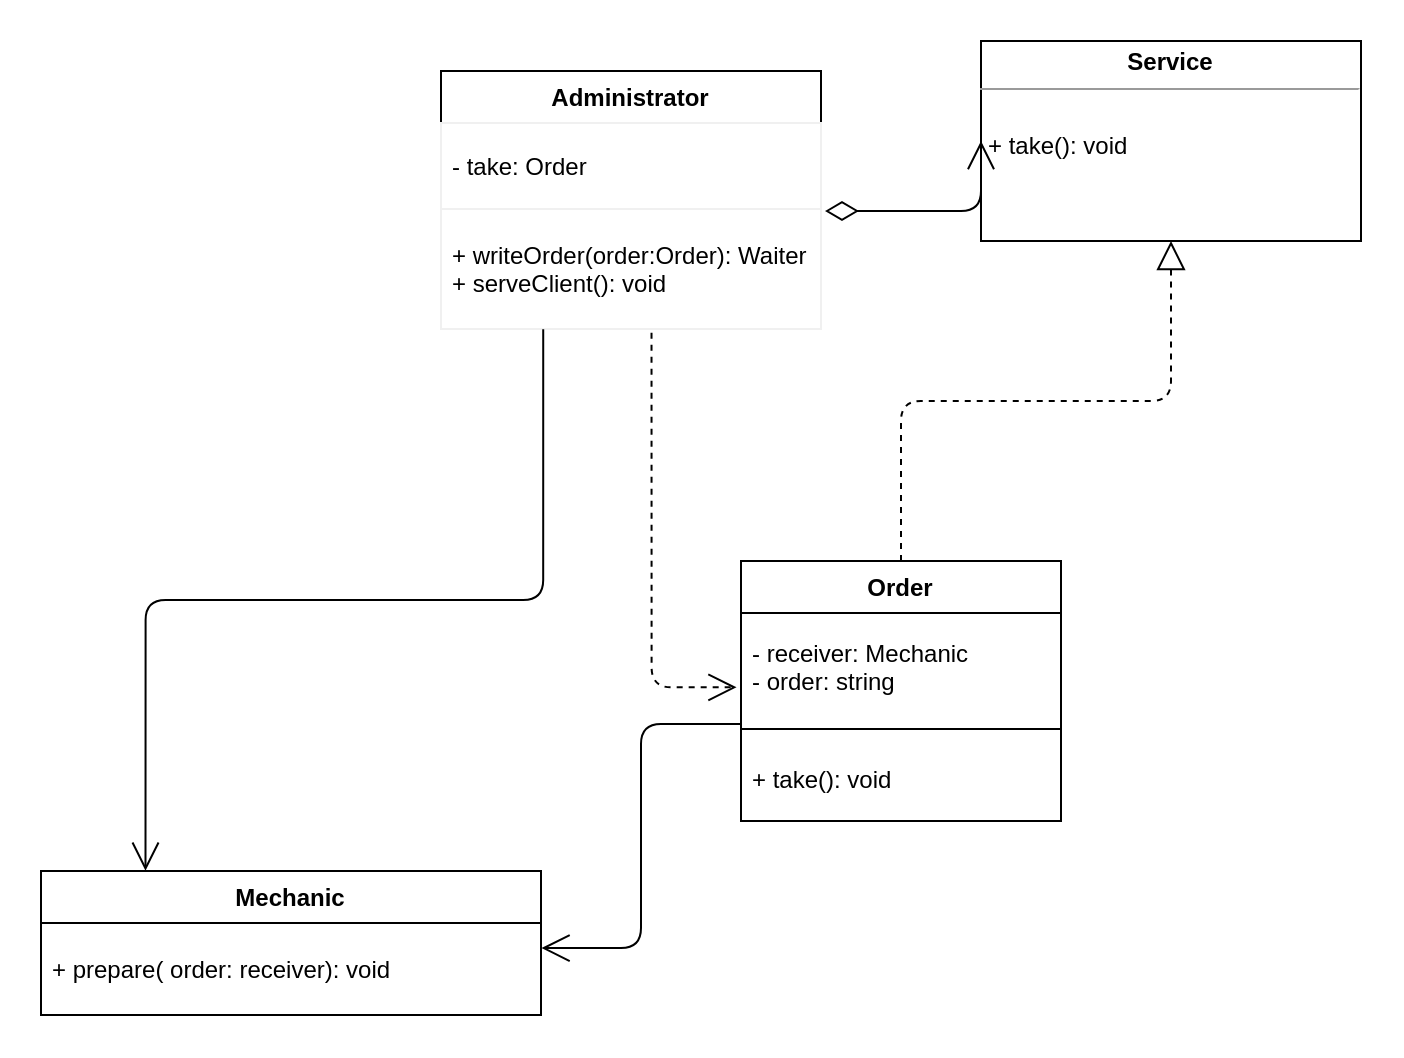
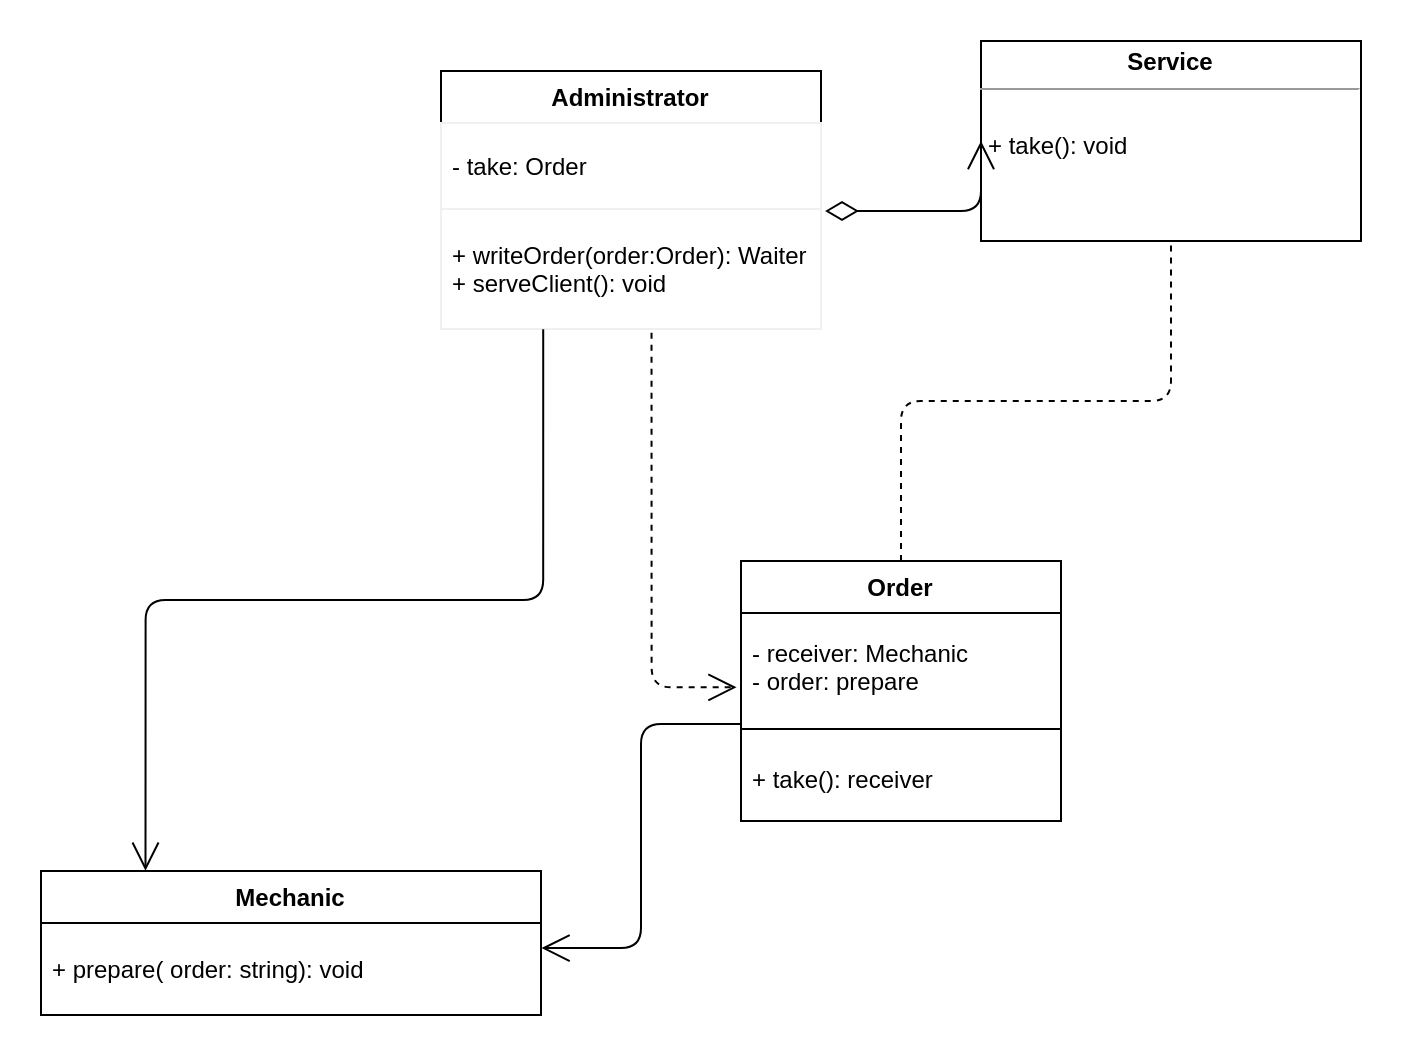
(1171, 270) -> (1171, 256)
(874, 654) -> (874, 654)
(834, 780) -> (860, 780)
(249, 970) -> (235, 970)
